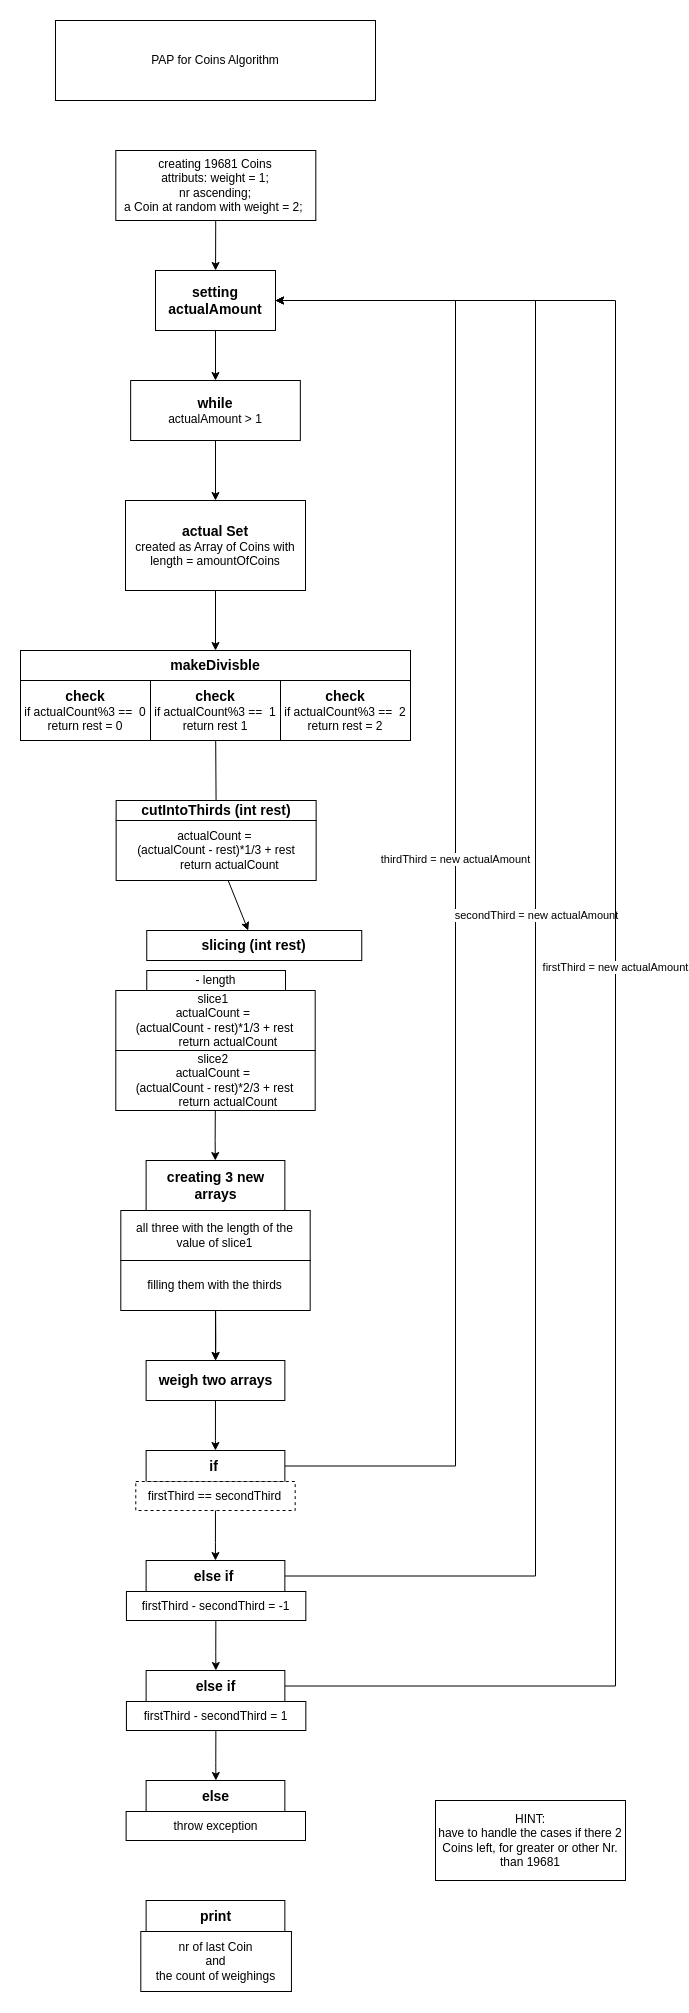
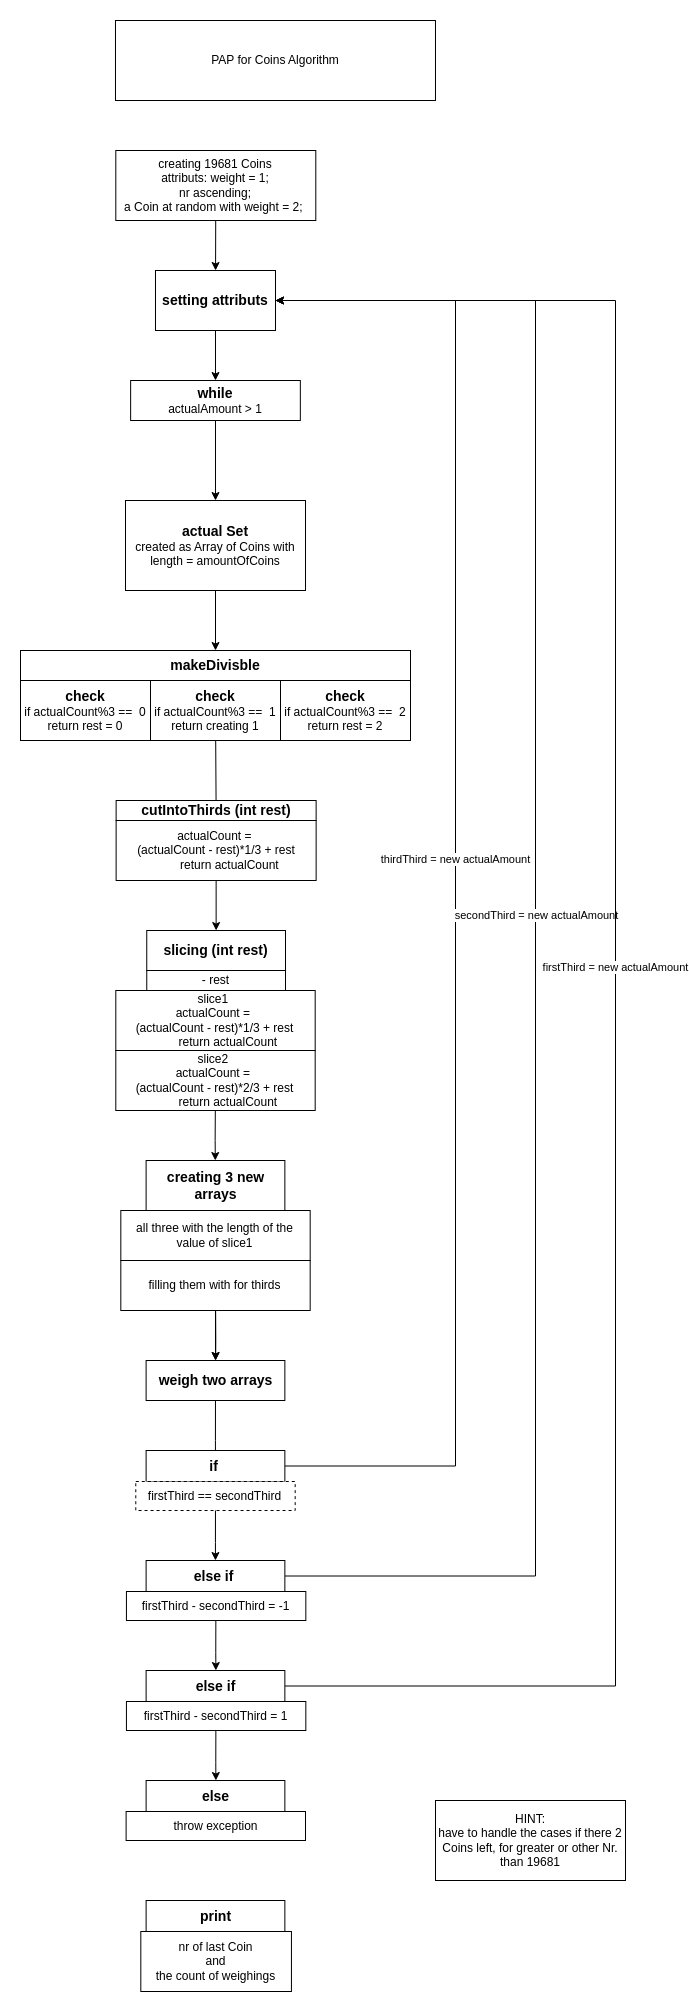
(215, 61) -> (275, 61)
(216, 301) -> (216, 301)
(215, 411) -> (215, 401)
(216, 711) -> (216, 711)
(254, 946) -> (216, 951)
(216, 981) -> (216, 981)
(215, 1286) -> (215, 1286)
(215, 1443) -> (215, 1445)
